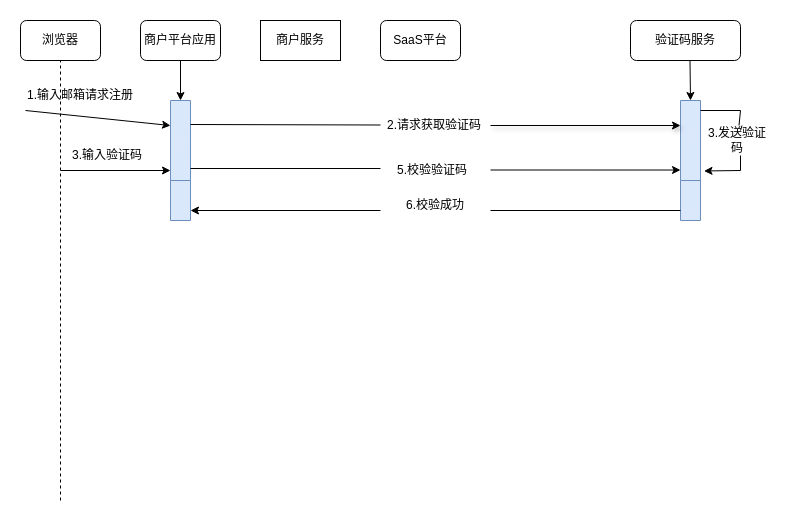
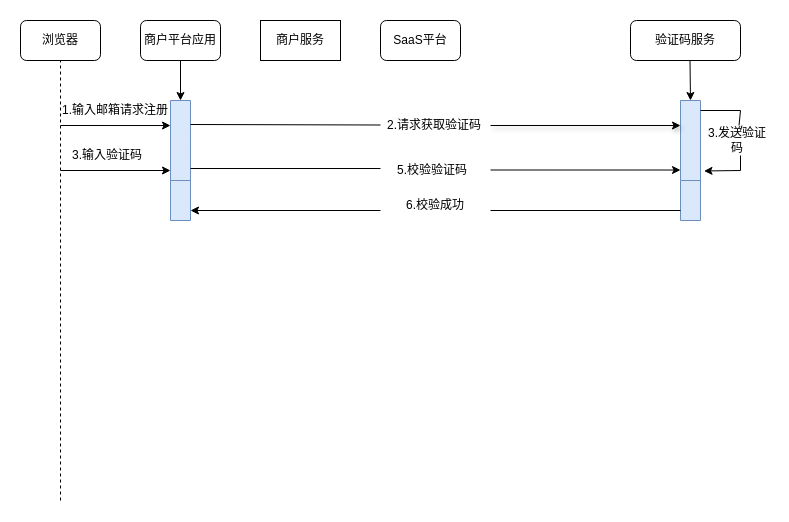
(81, 96) -> (116, 111)
